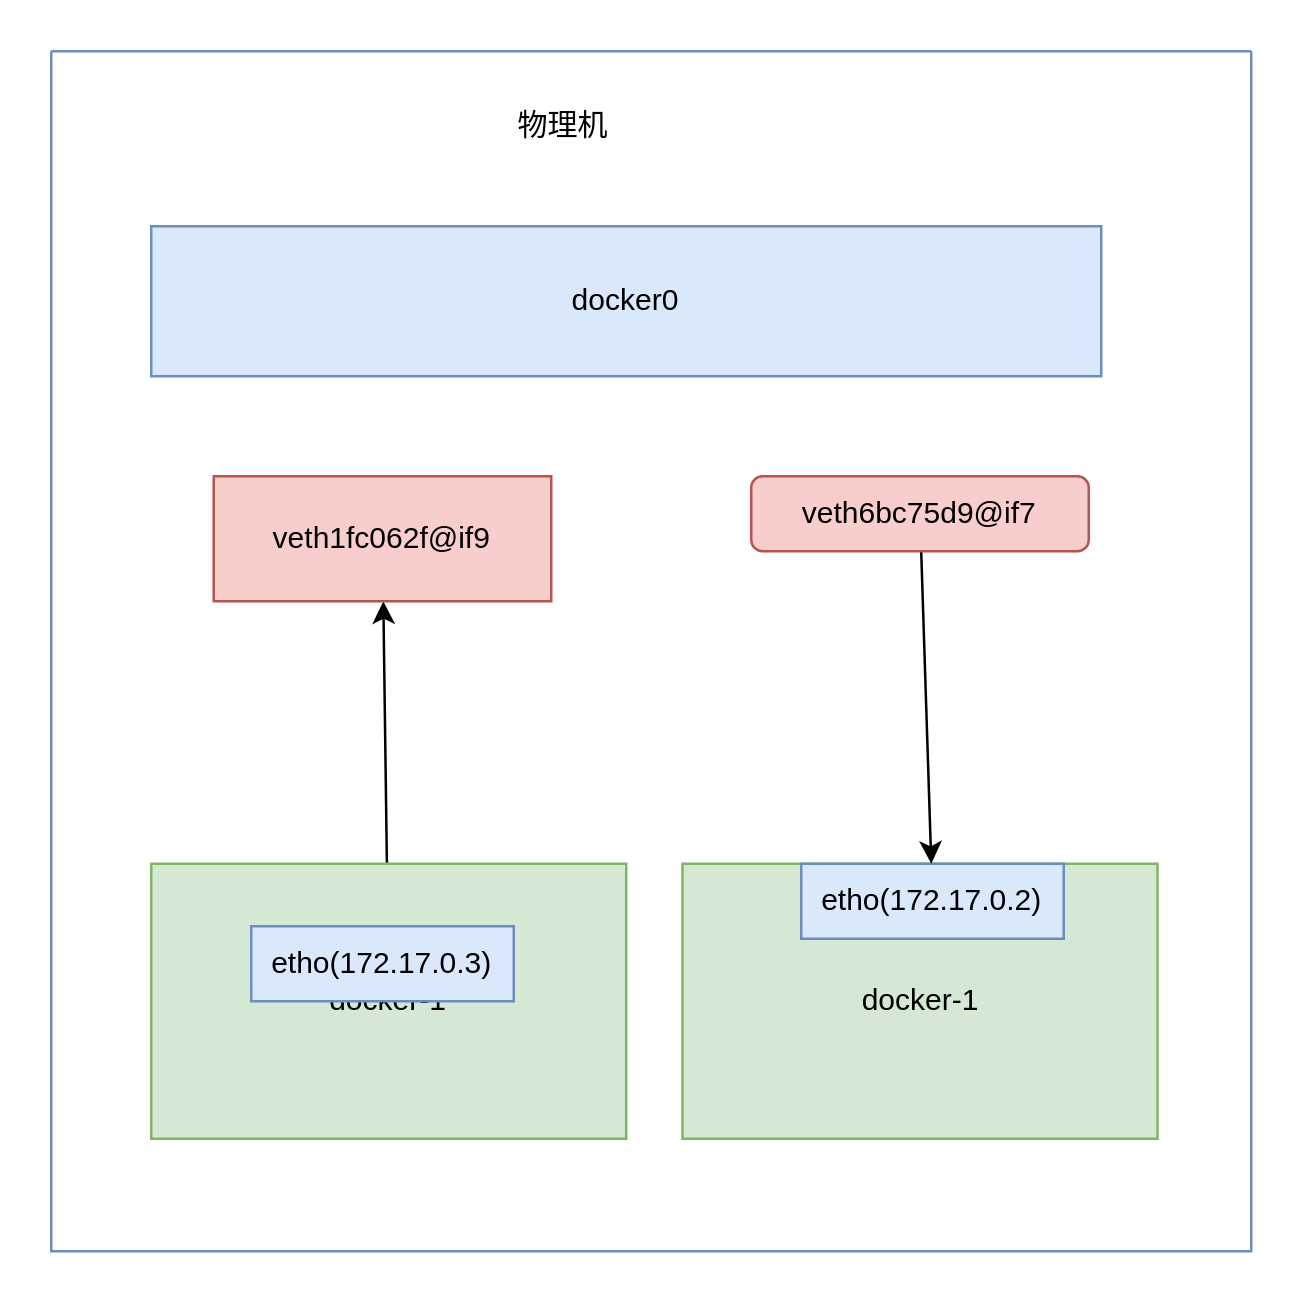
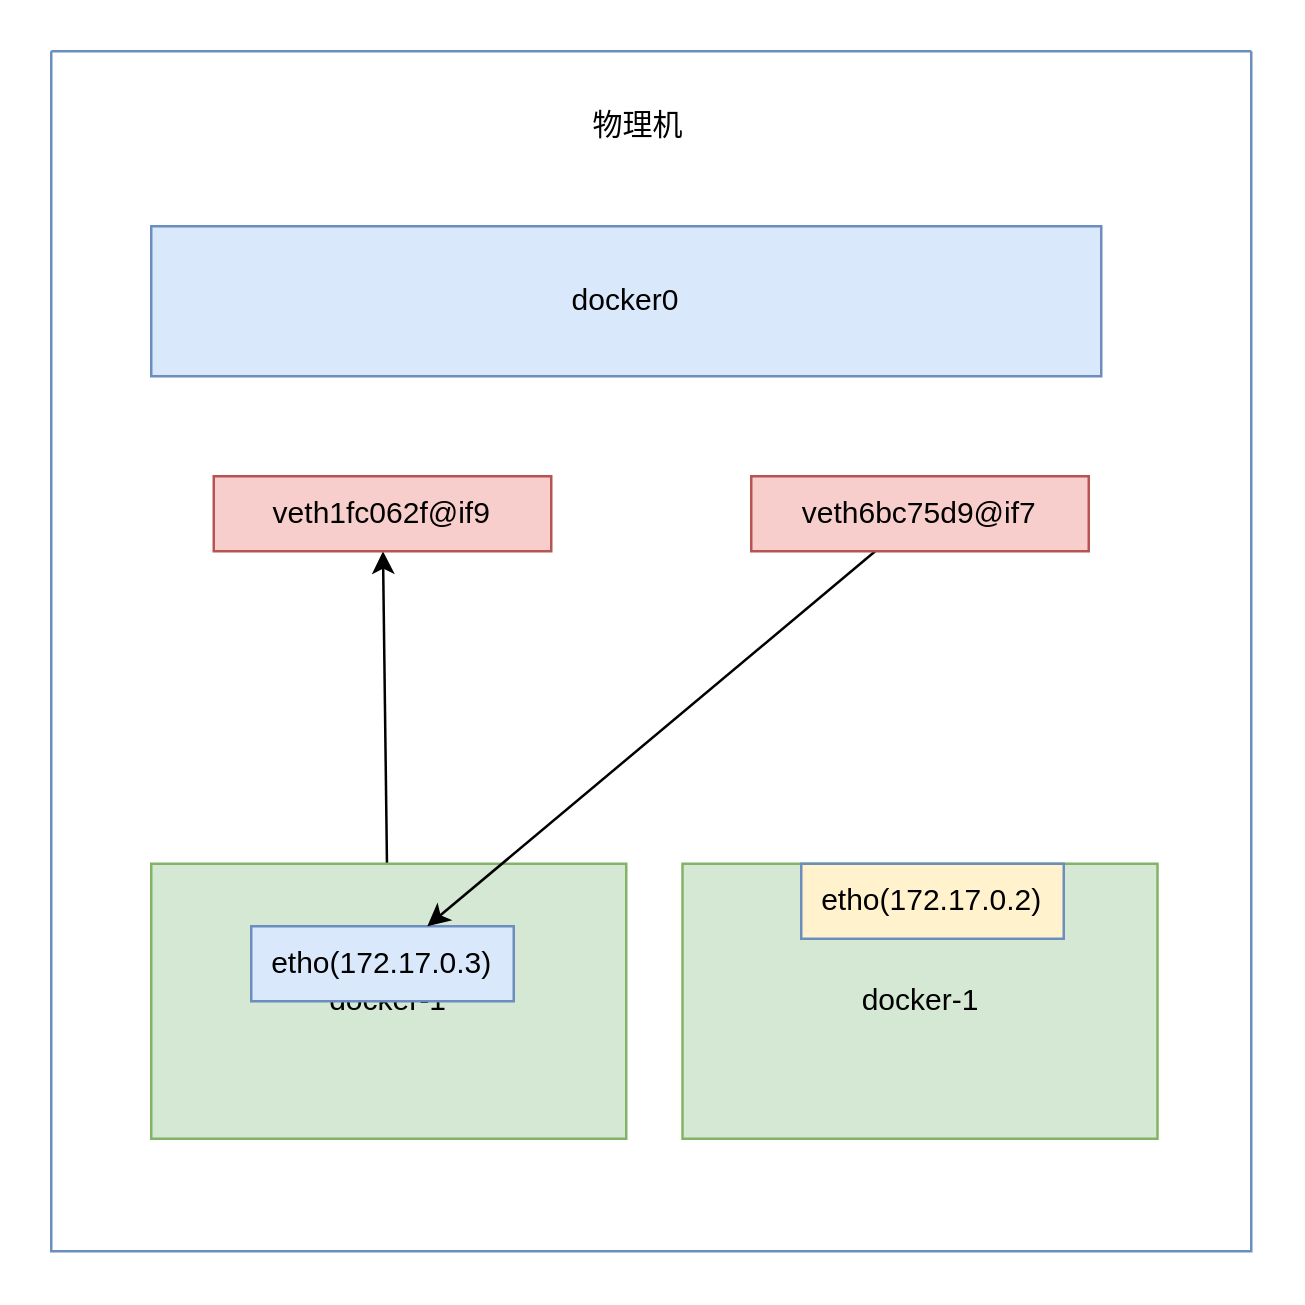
(564, 126) -> (639, 126)
(920, 514) -> (920, 514)
(383, 539) -> (383, 514)
(926, 700) -> (657, 734)
(933, 901) -> (933, 901)
